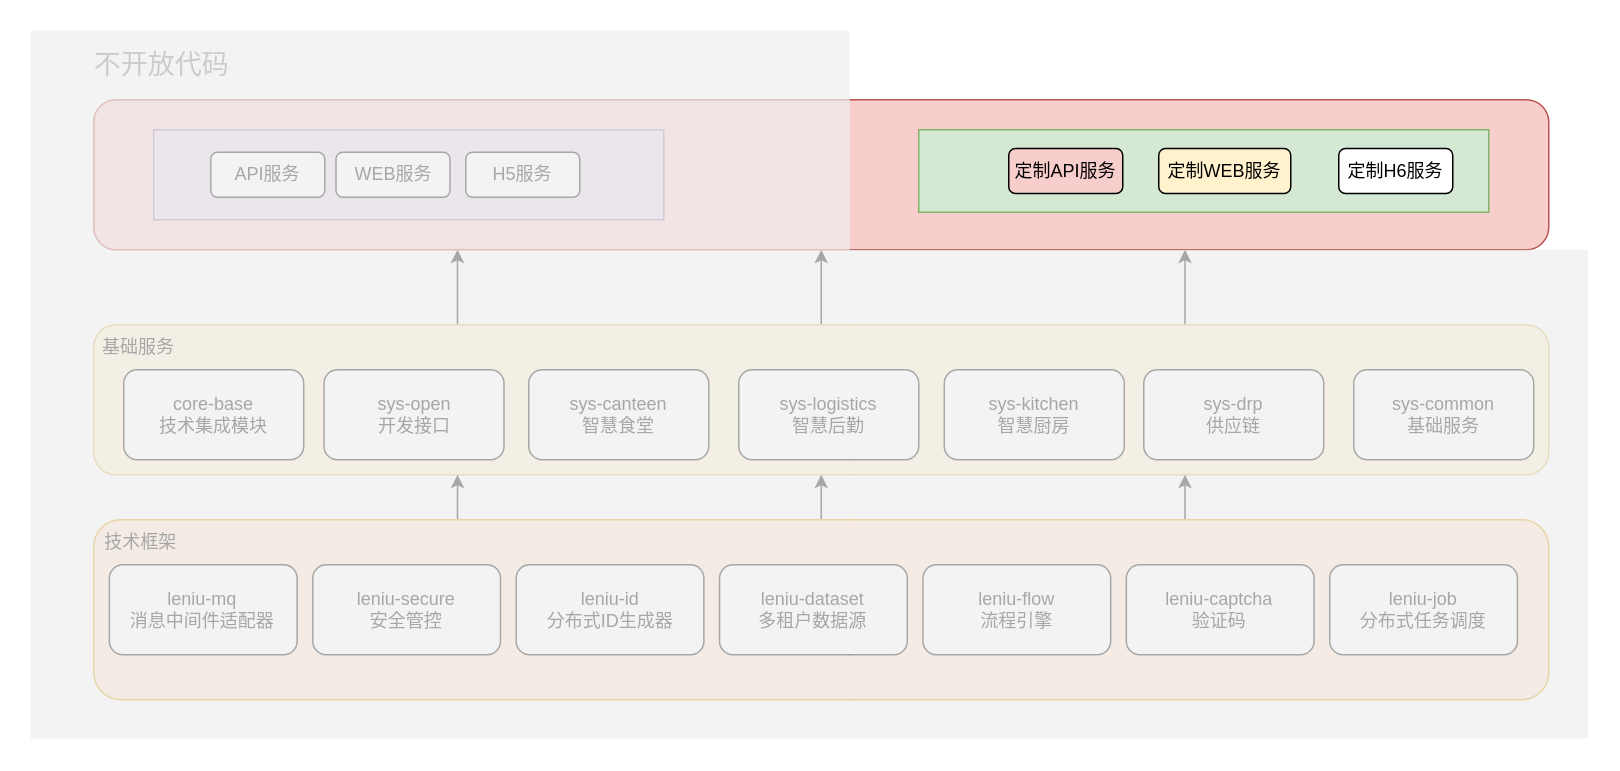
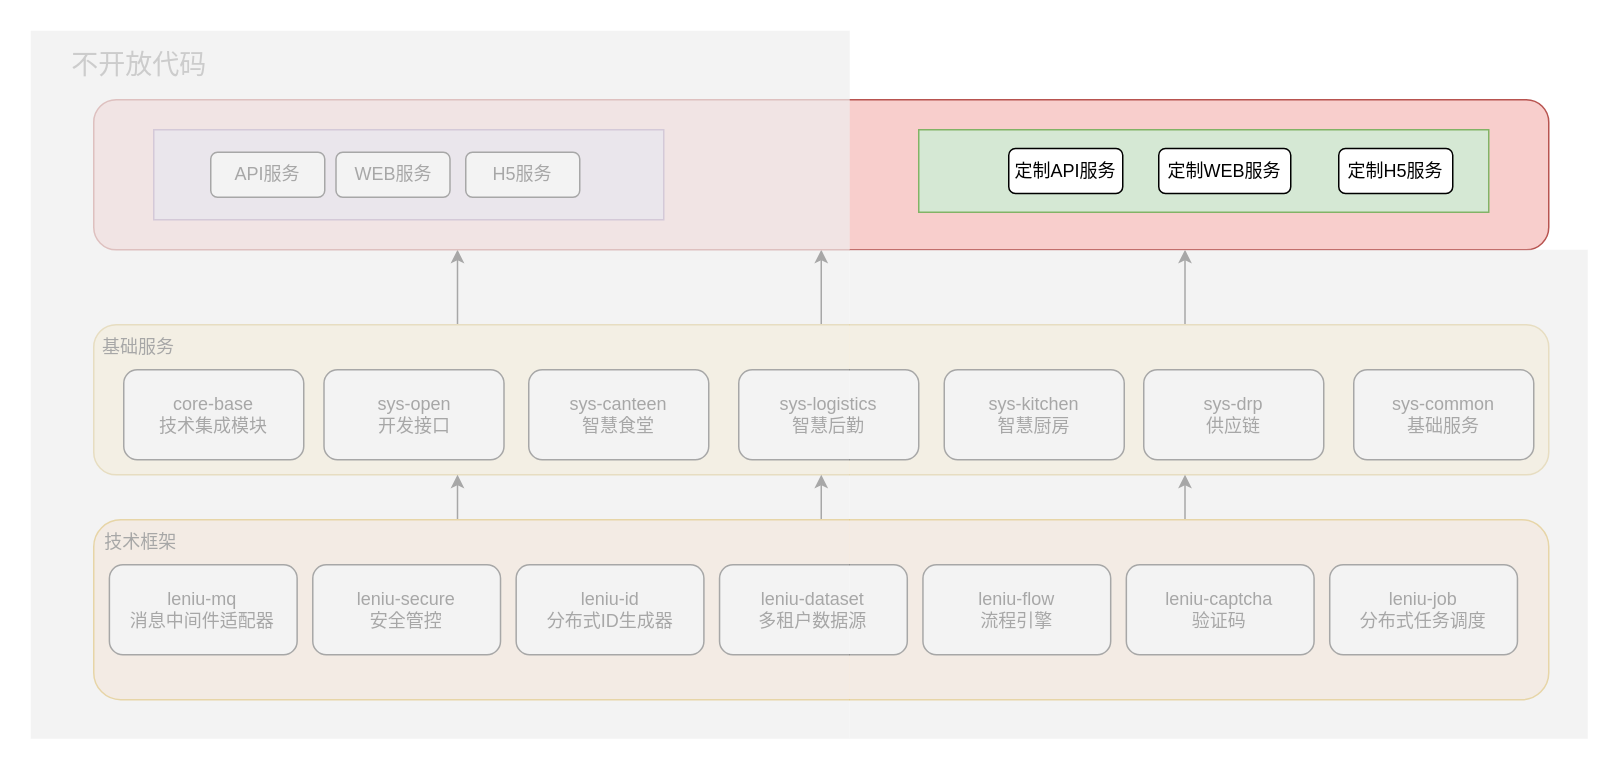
(161, 65) -> (139, 65)
(1066, 171) -> (1066, 171)
(1225, 171) -> (1225, 171)
(1396, 172) -> (1396, 172)
